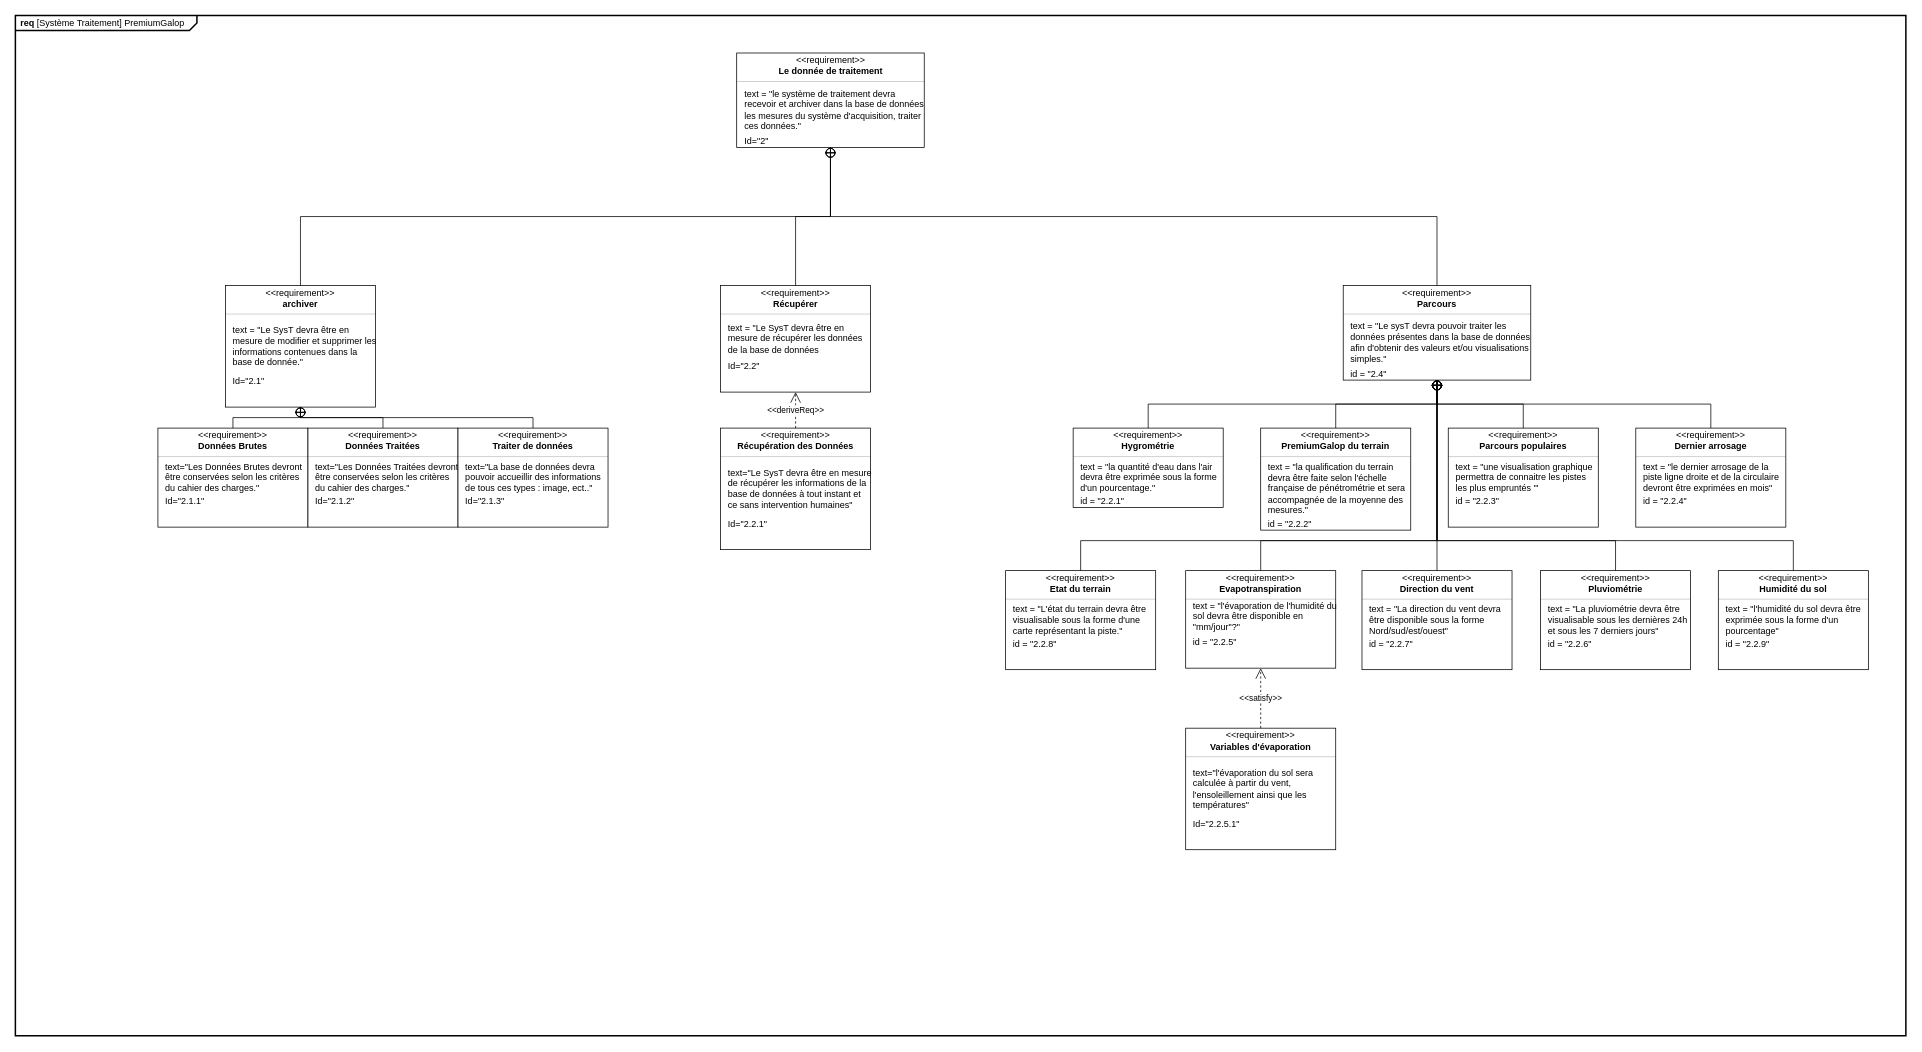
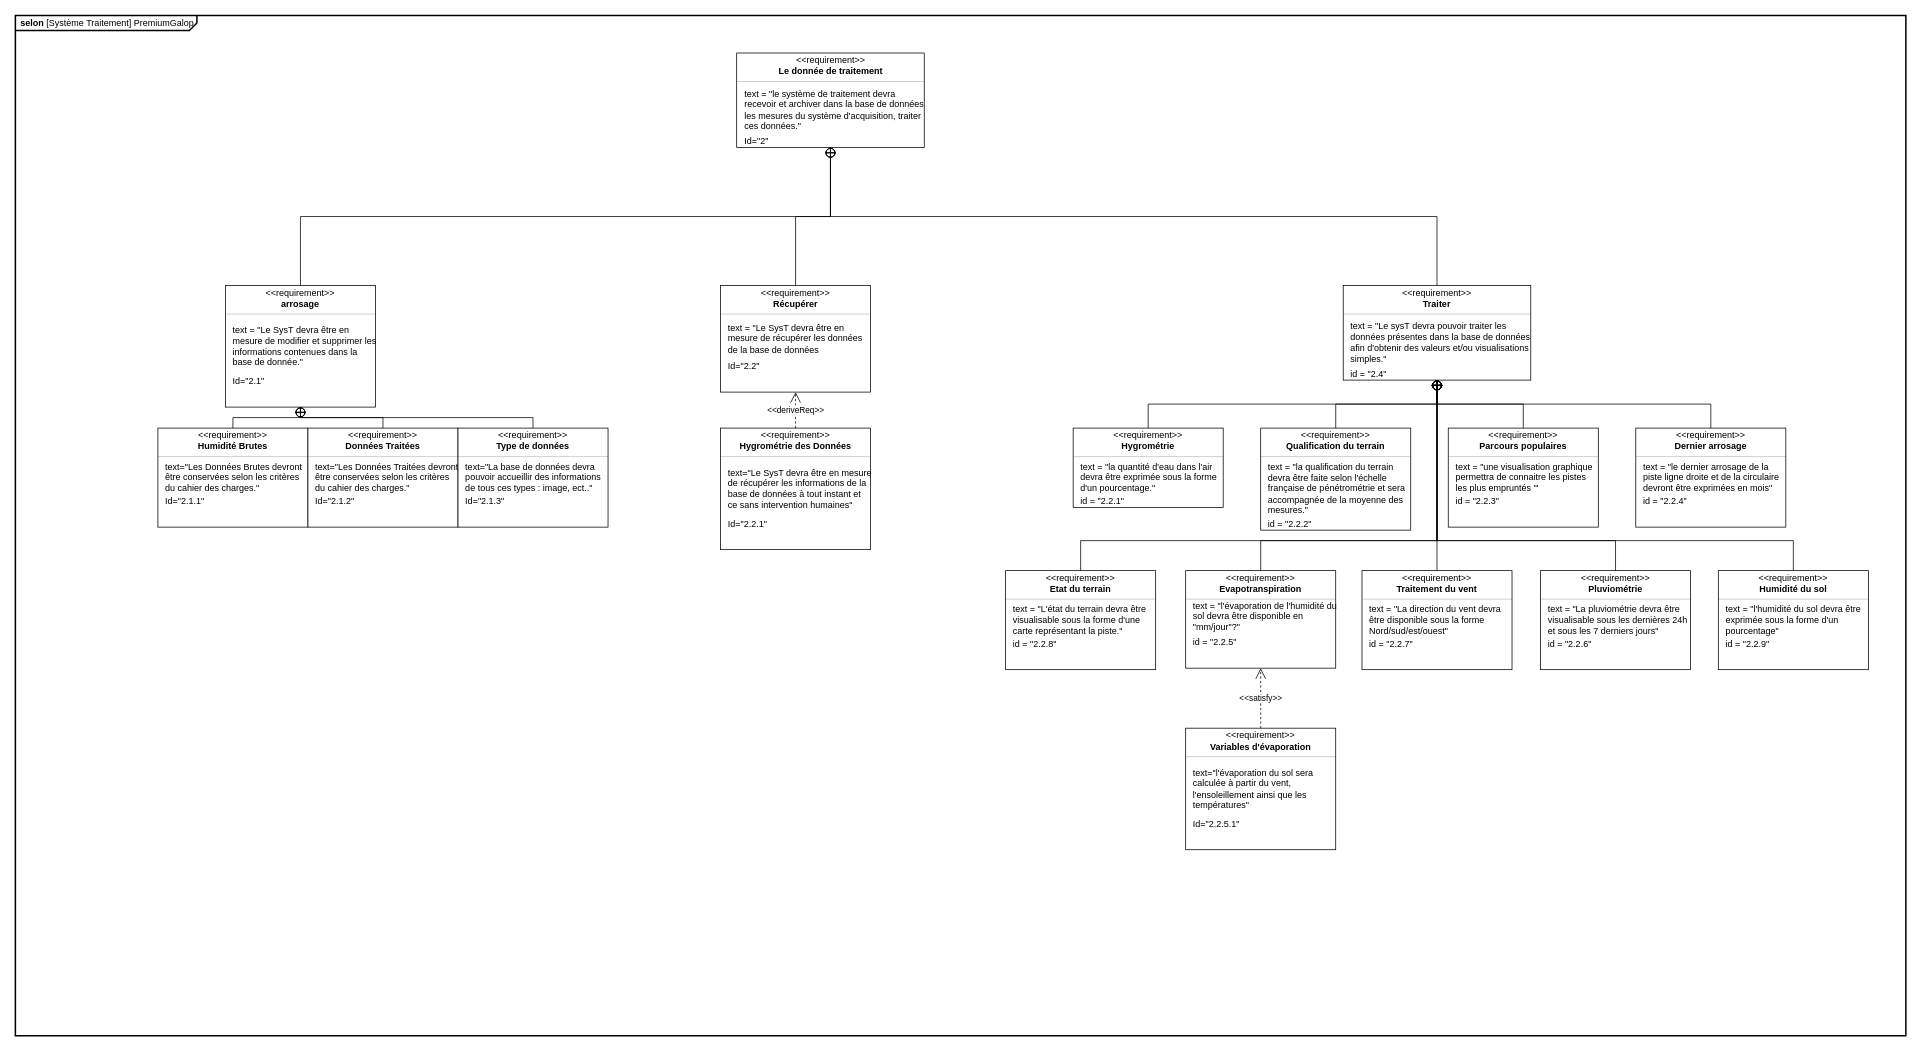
(960, 15) -> (960, 15)
(300, 304) -> (300, 304)
(1437, 304) -> (1437, 304)
(233, 447) -> (233, 447)
(533, 447) -> (533, 447)
(795, 447) -> (795, 447)
(1335, 447) -> (1335, 447)
(1437, 589) -> (1437, 589)
